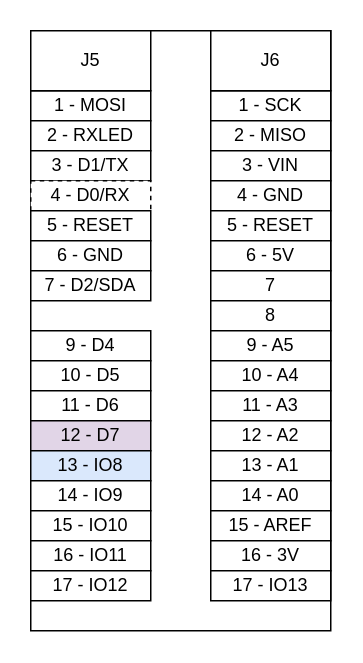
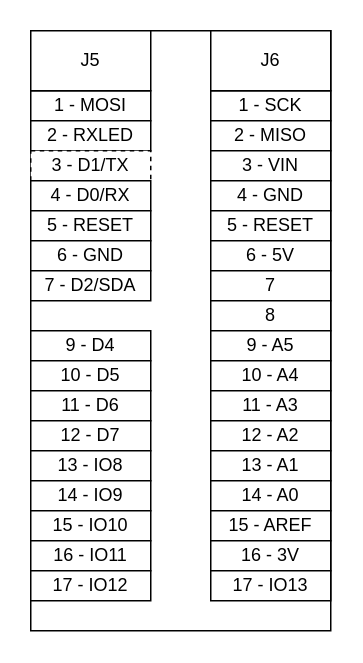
(91, 166) -> (91, 166)
(91, 196) -> (91, 196)
(91, 436) -> (91, 436)
(91, 466) -> (91, 466)
